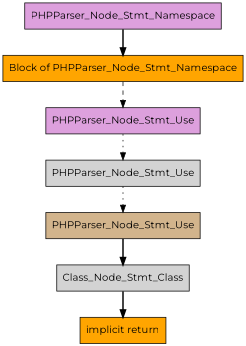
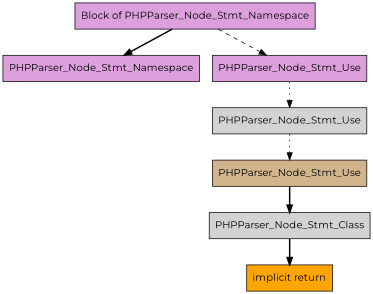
(123, 39) -> (151, 40)
(123, 68) -> (195, 16)
(123, 278) -> (290, 226)
